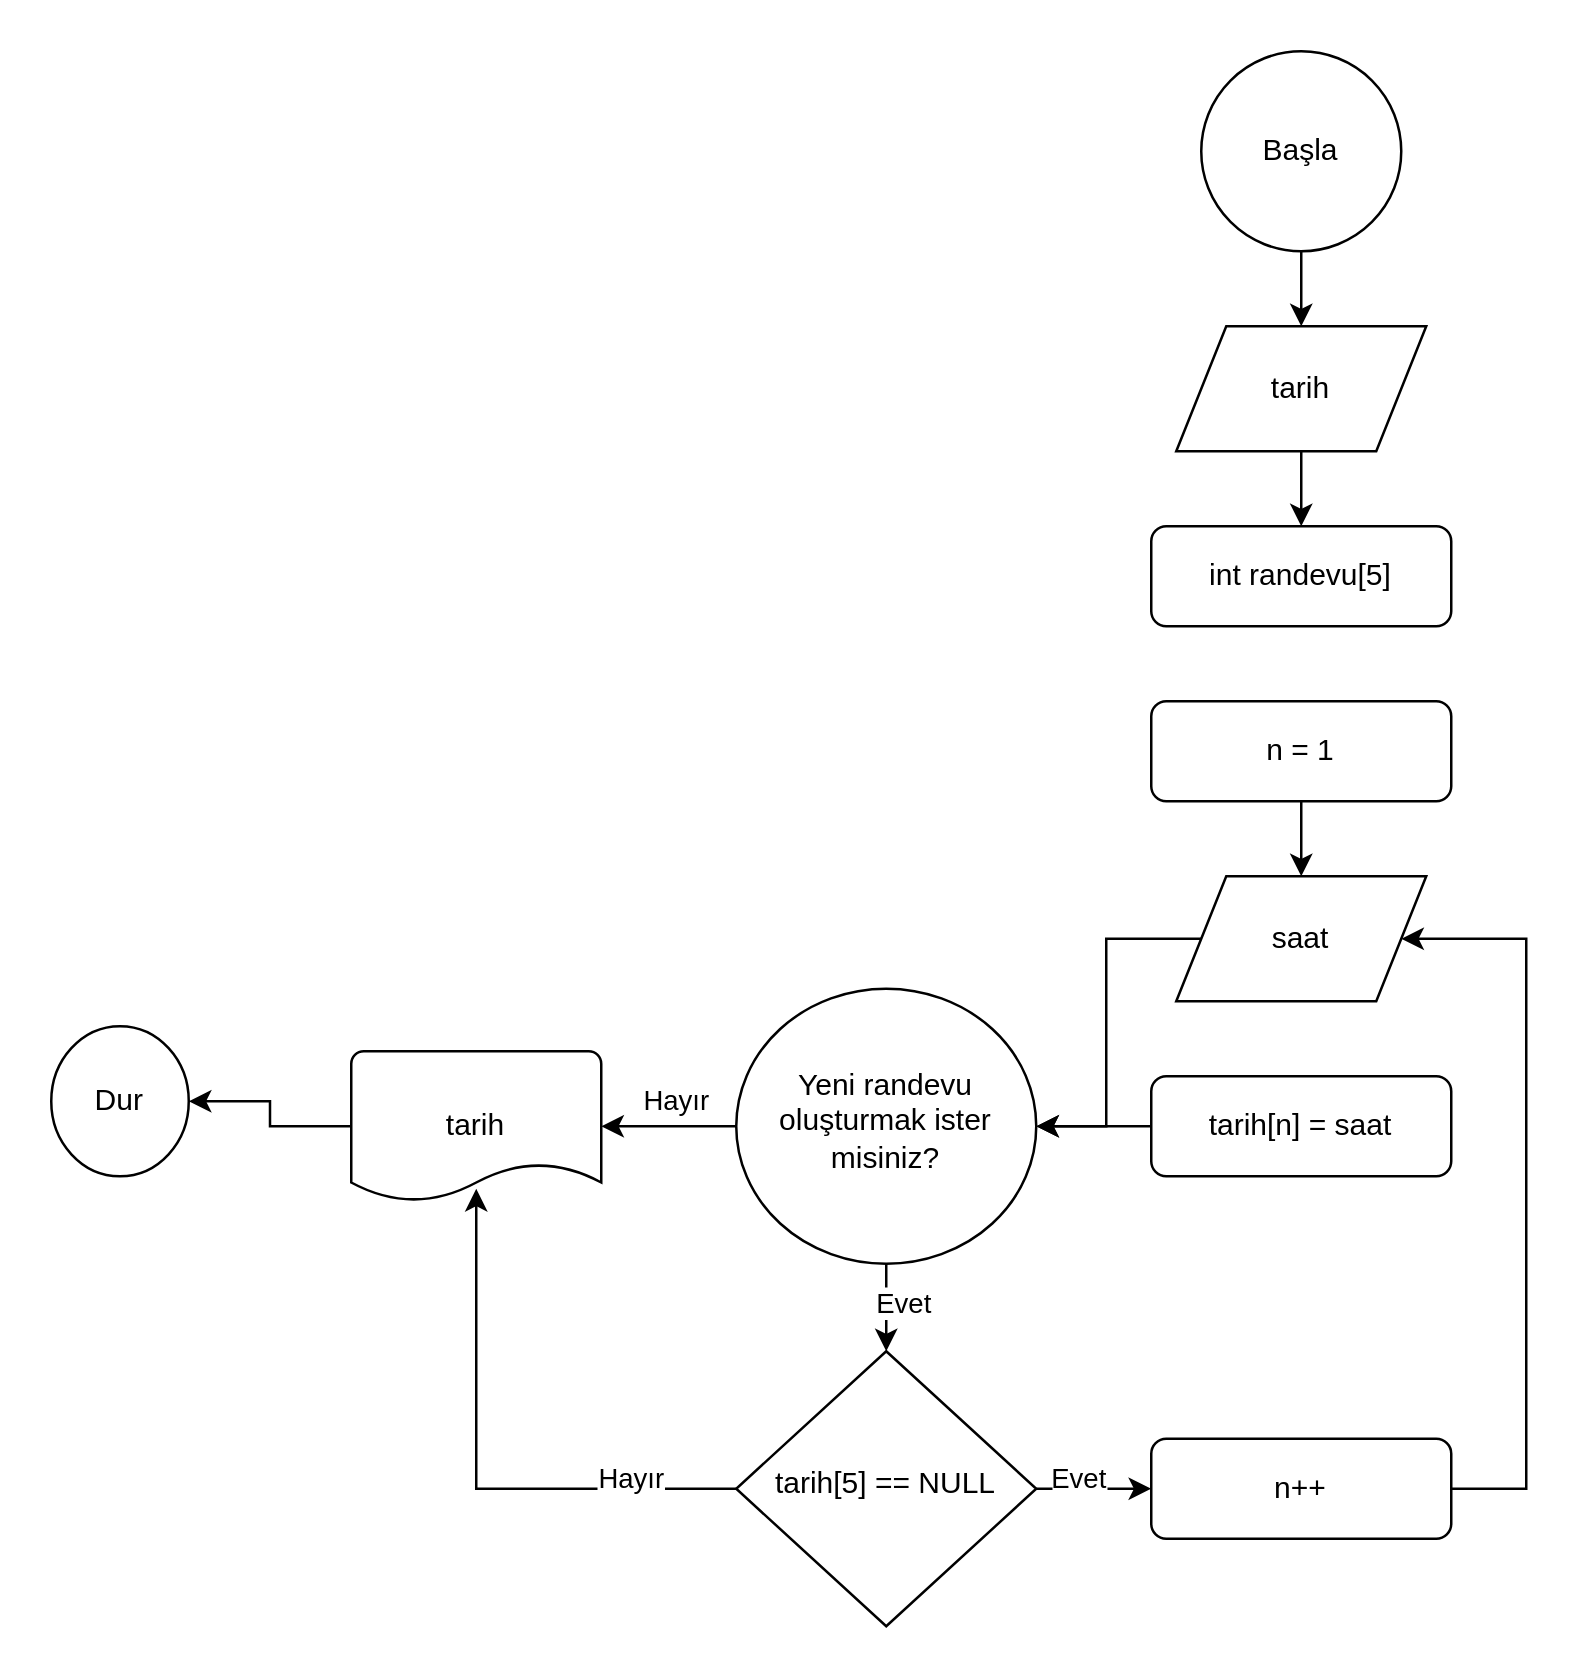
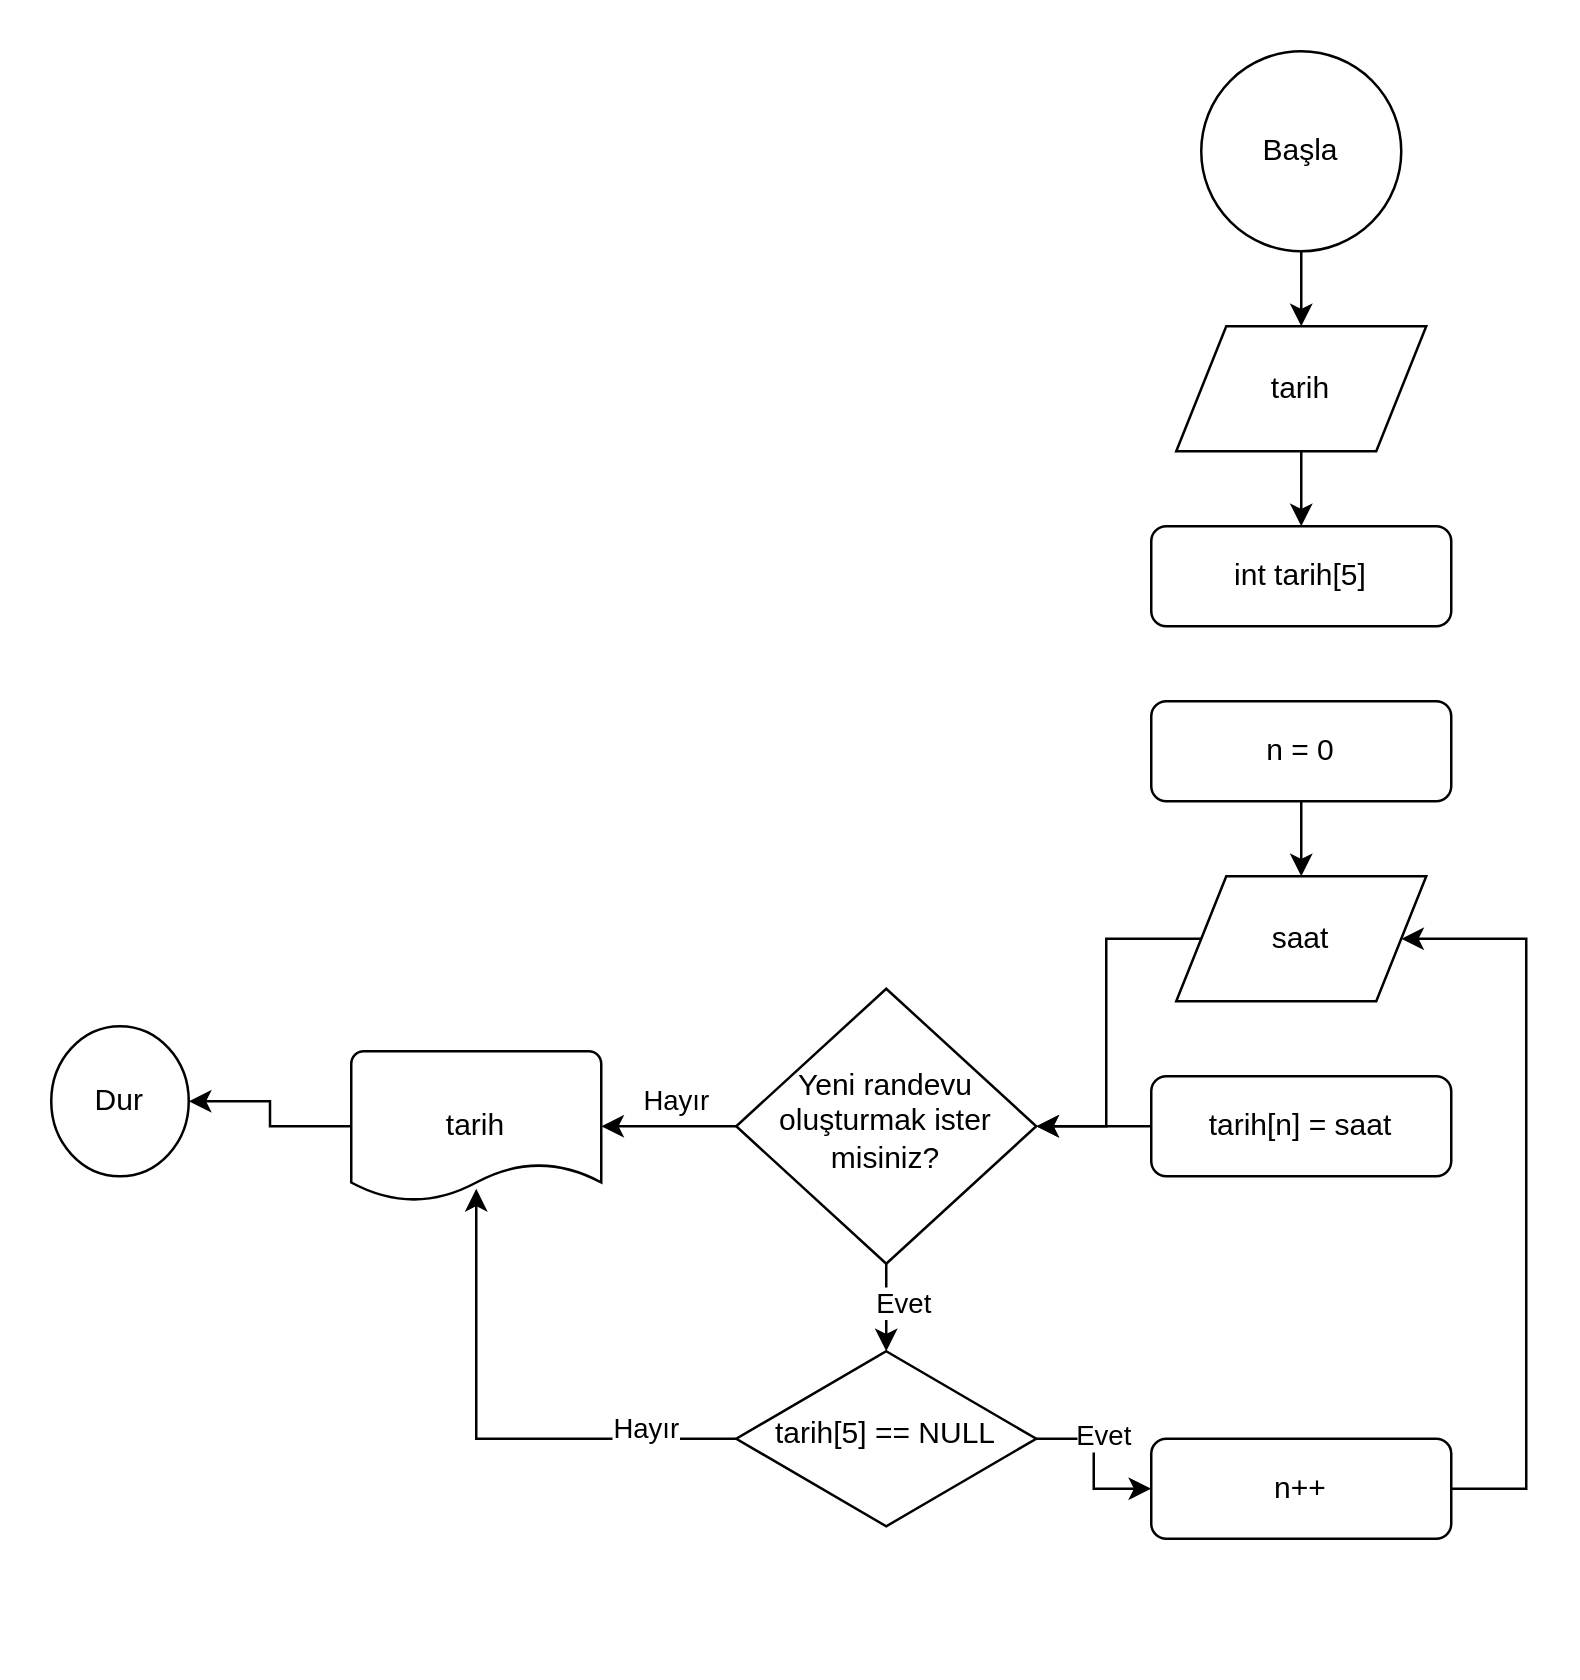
(1301, 576) -> (1301, 576)
(1301, 751) -> (1301, 751)
(886, 1126) -> (886, 1126)
(886, 1489) -> (886, 1439)
